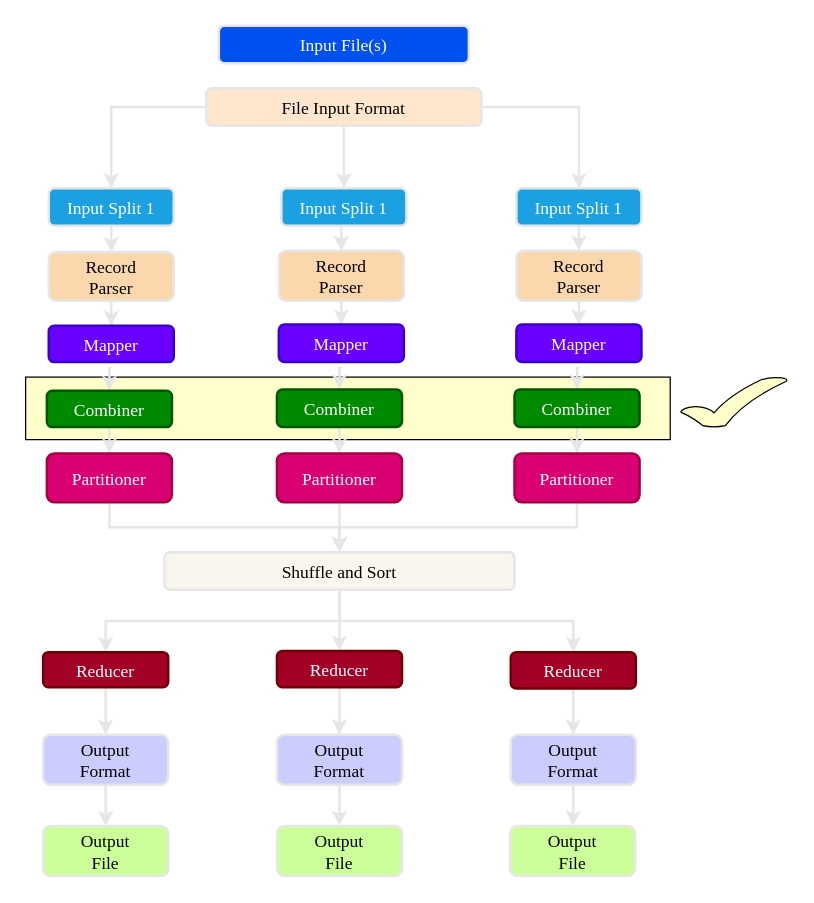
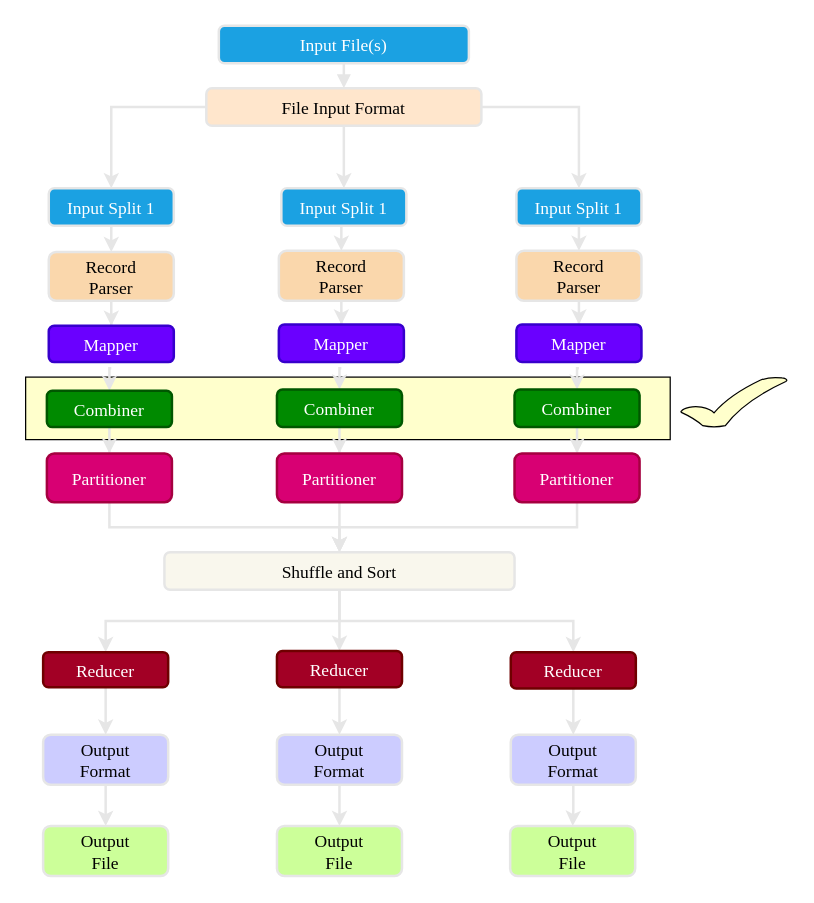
(344, 44) -> (344, 44)
none -> (344, 63)
